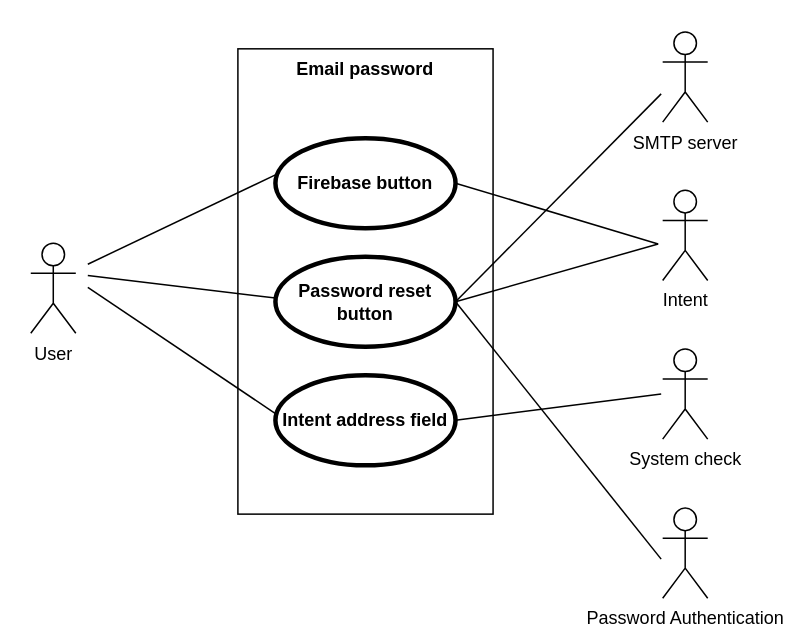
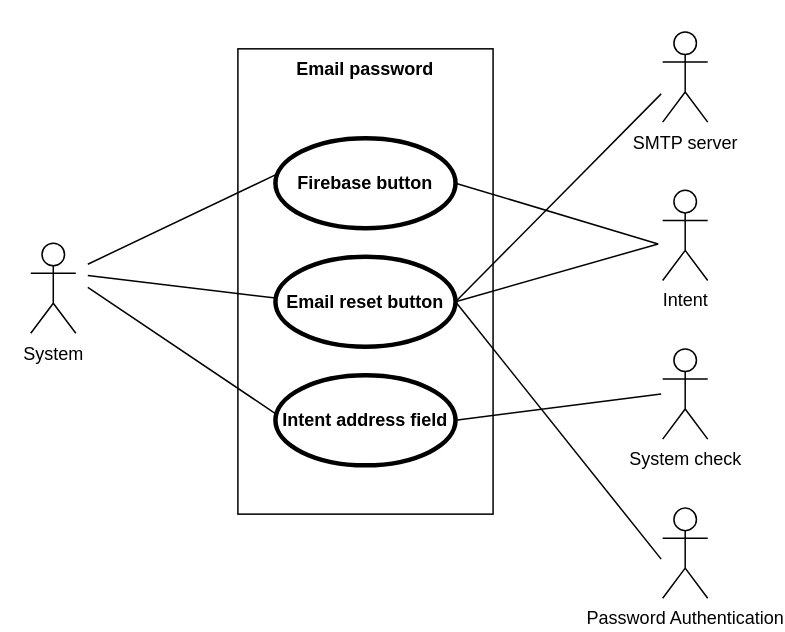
(365, 302) -> (365, 302)
(54, 355) -> (54, 355)
